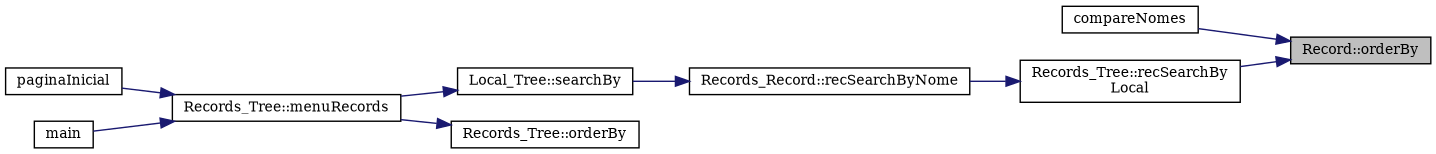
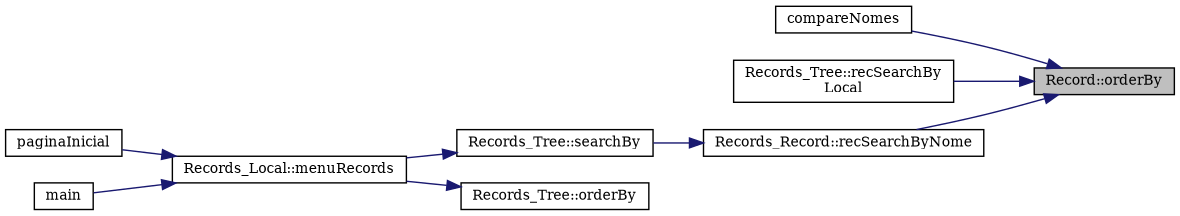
(545, 81) -> (555, 143)
(988, 81) -> (981, 116)
(287, 108) -> (289, 170)
